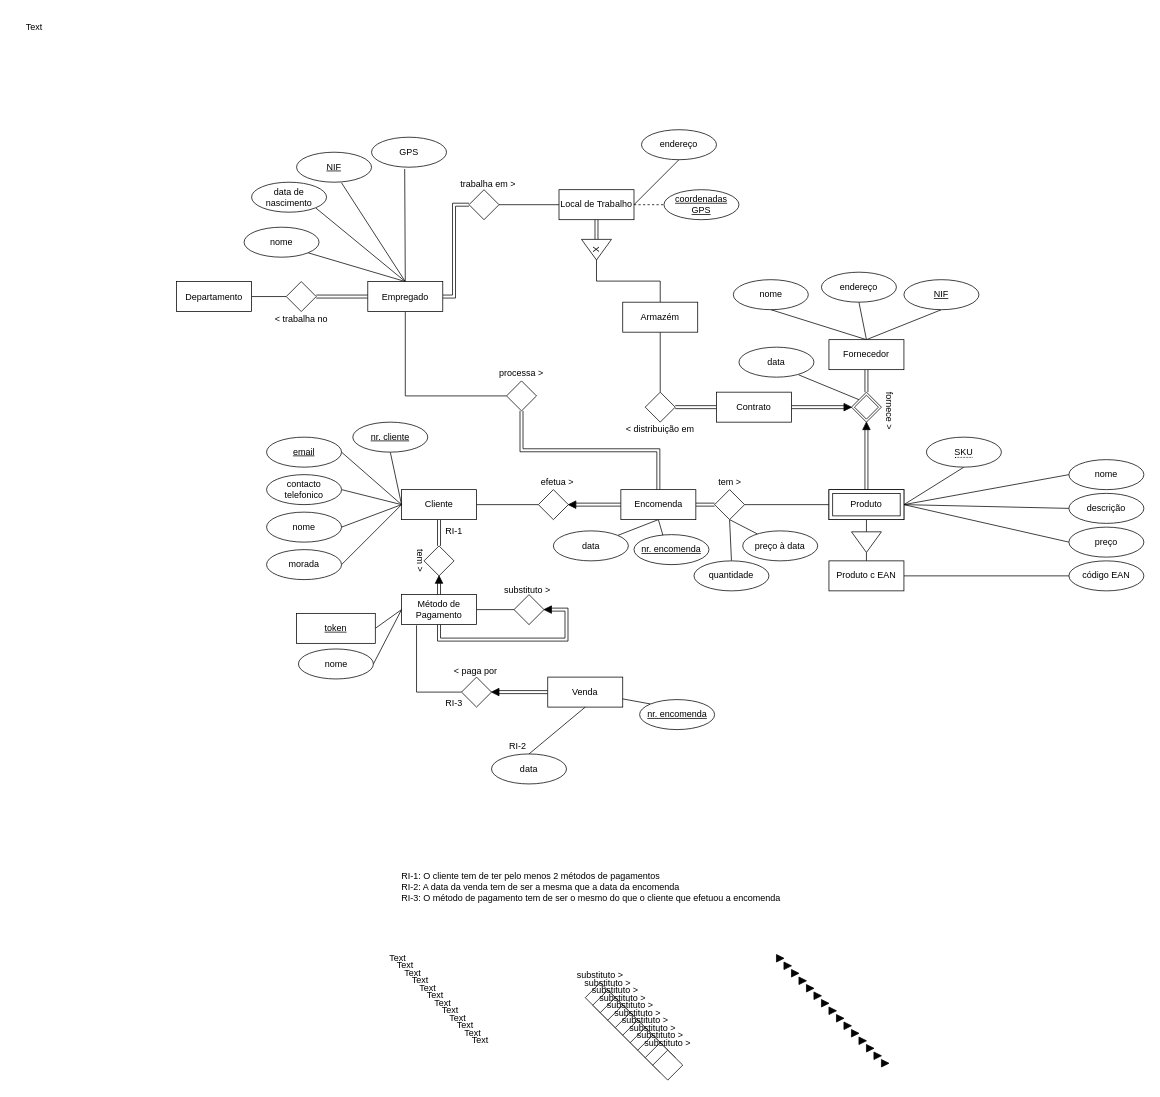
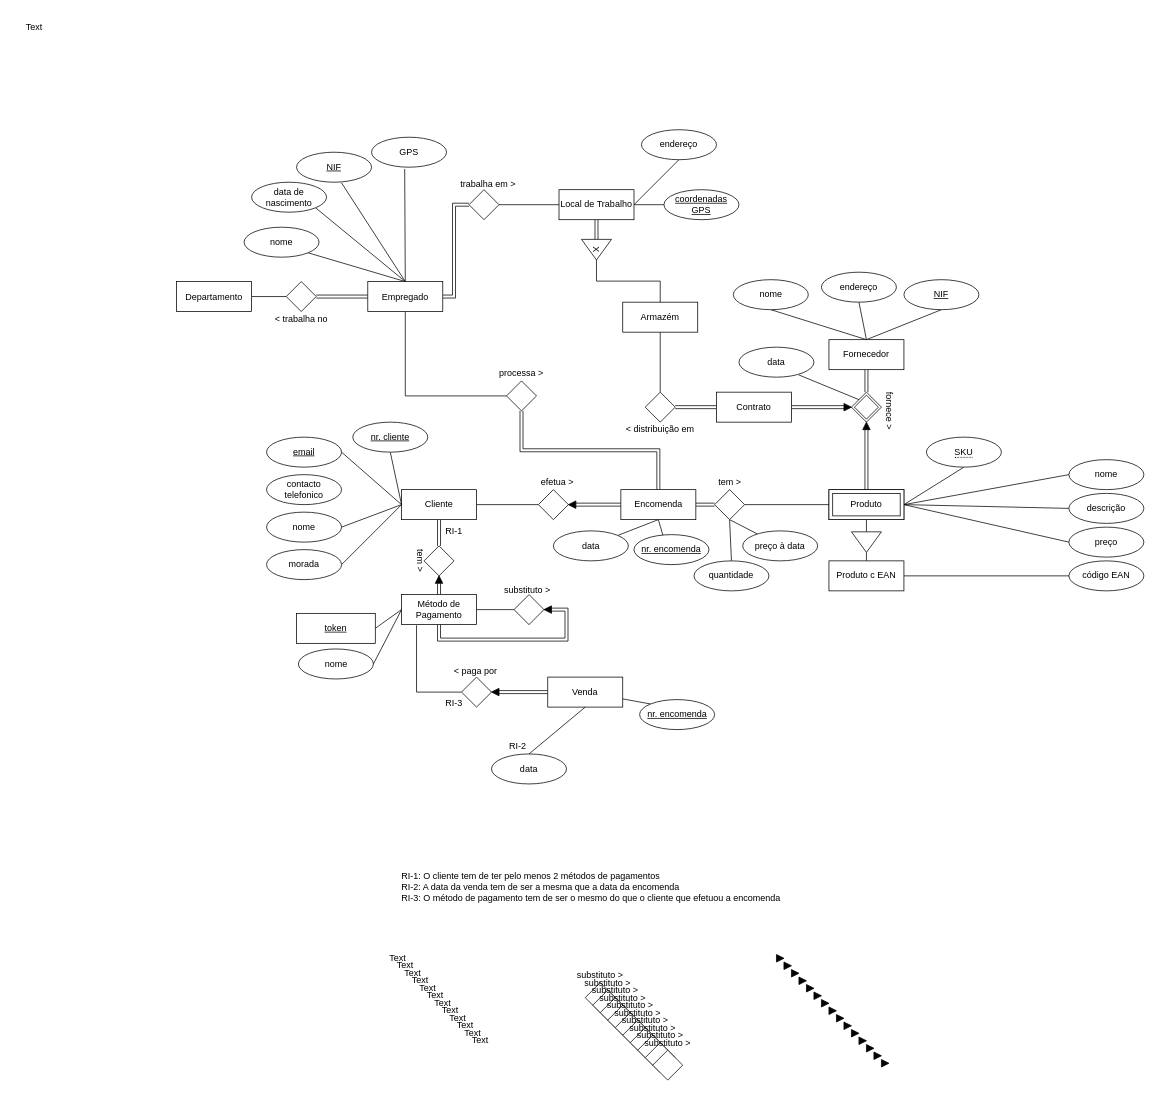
(649, 204) -> (649, 204)
(369, 496) -> none
